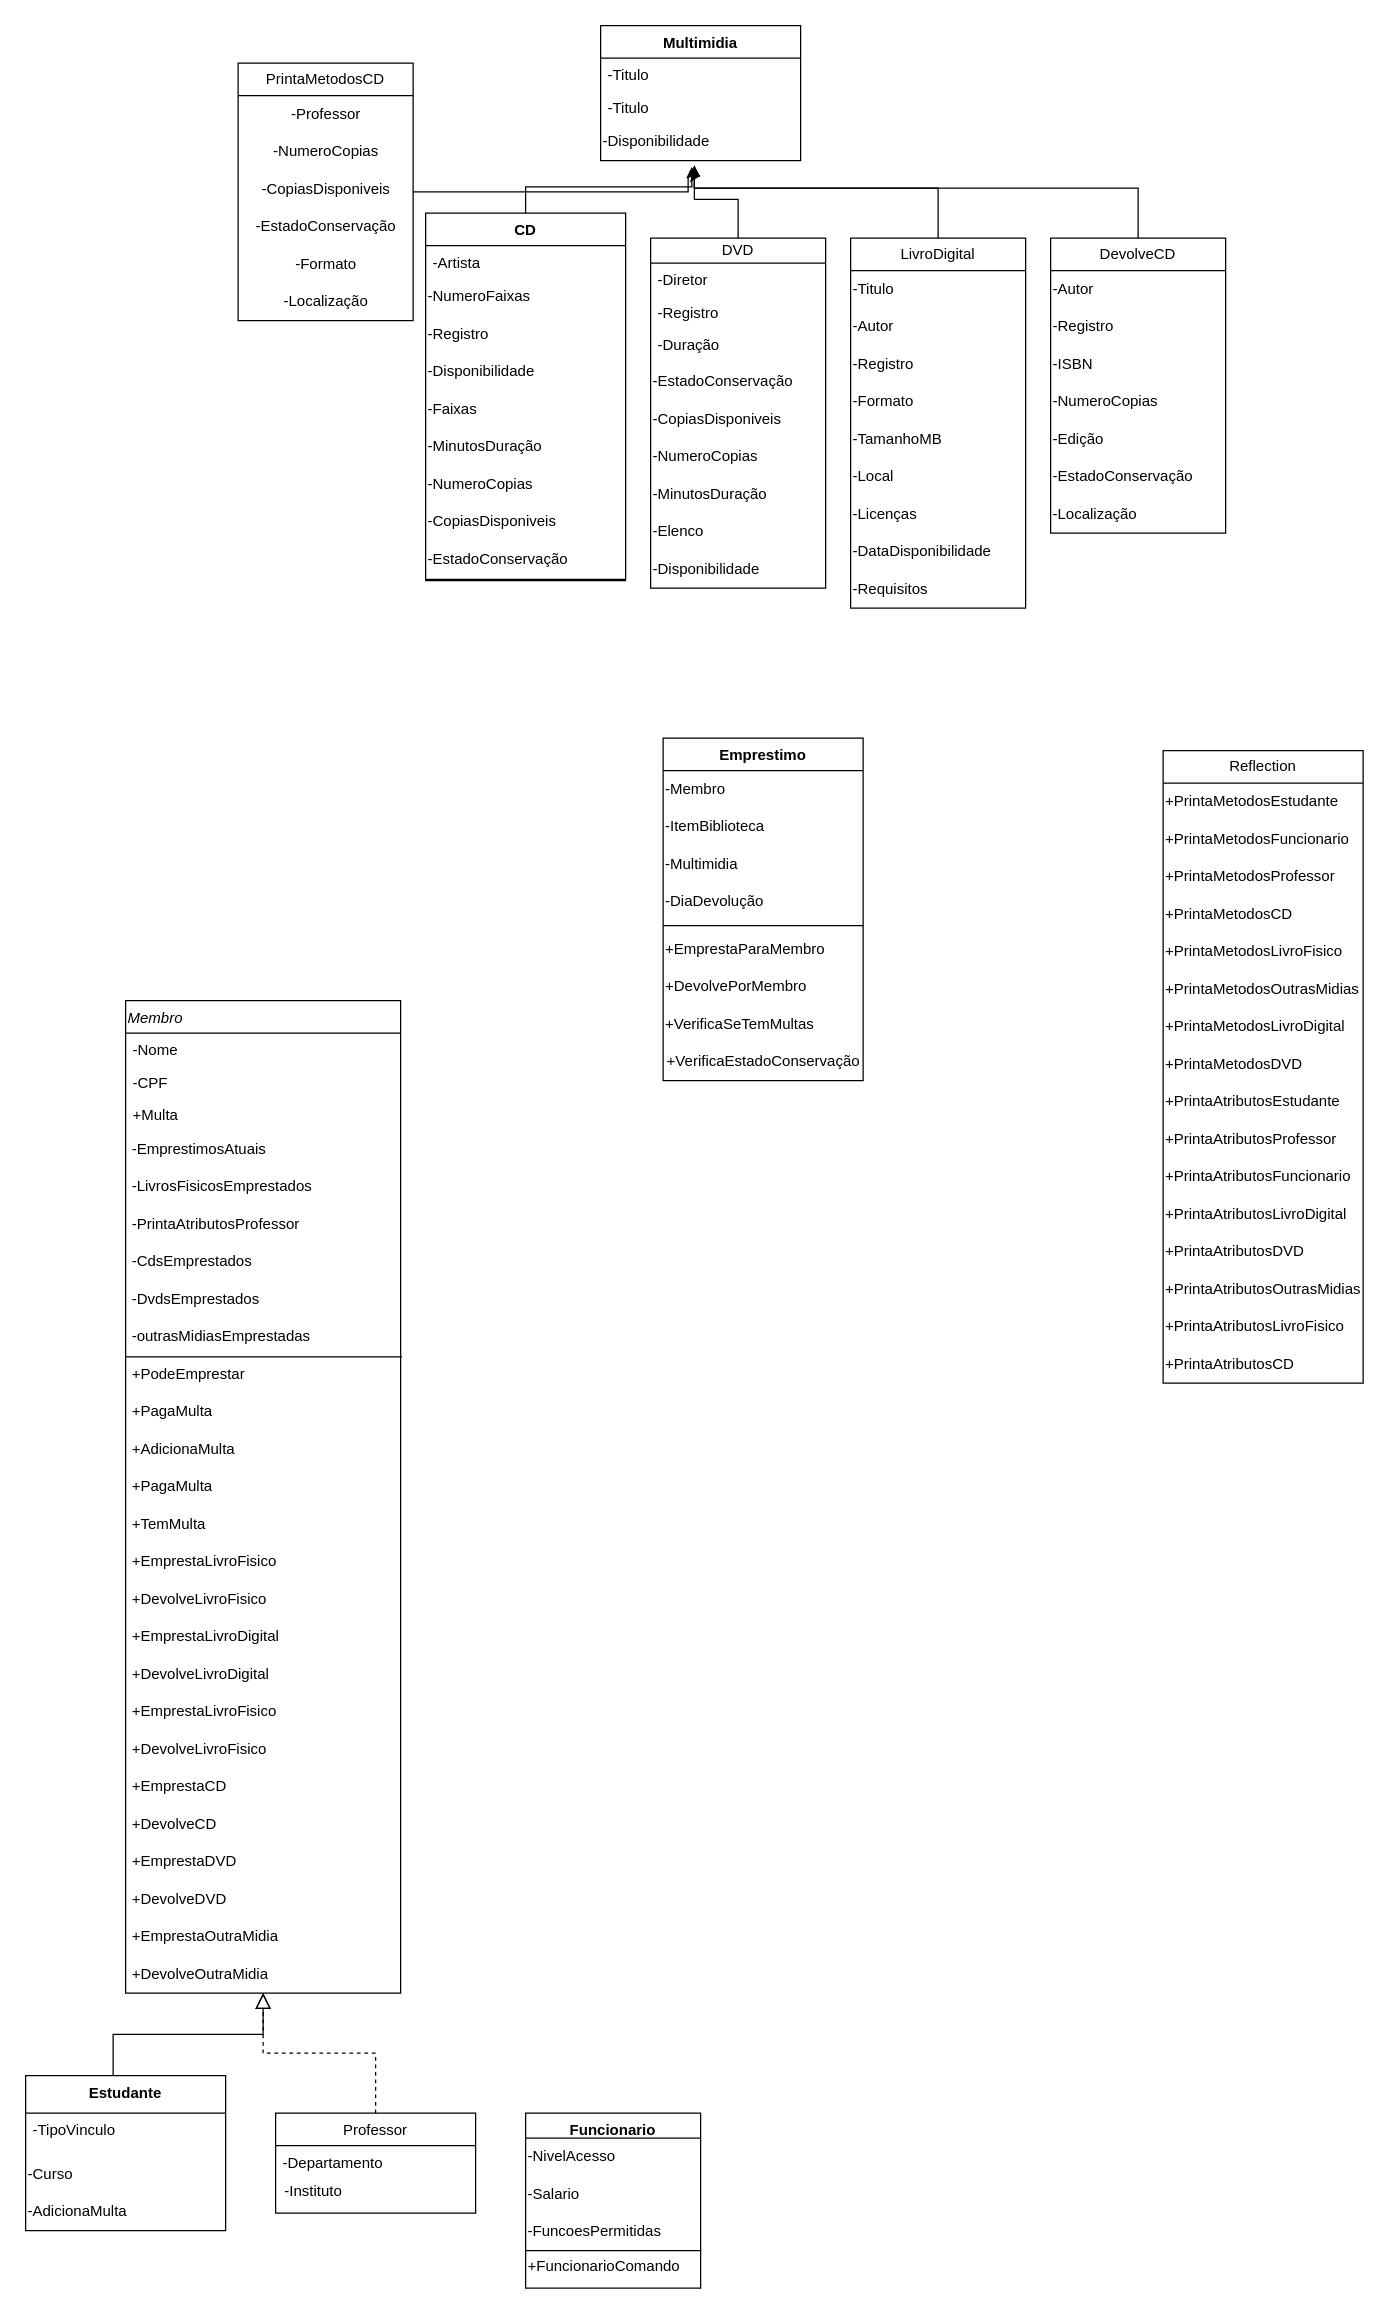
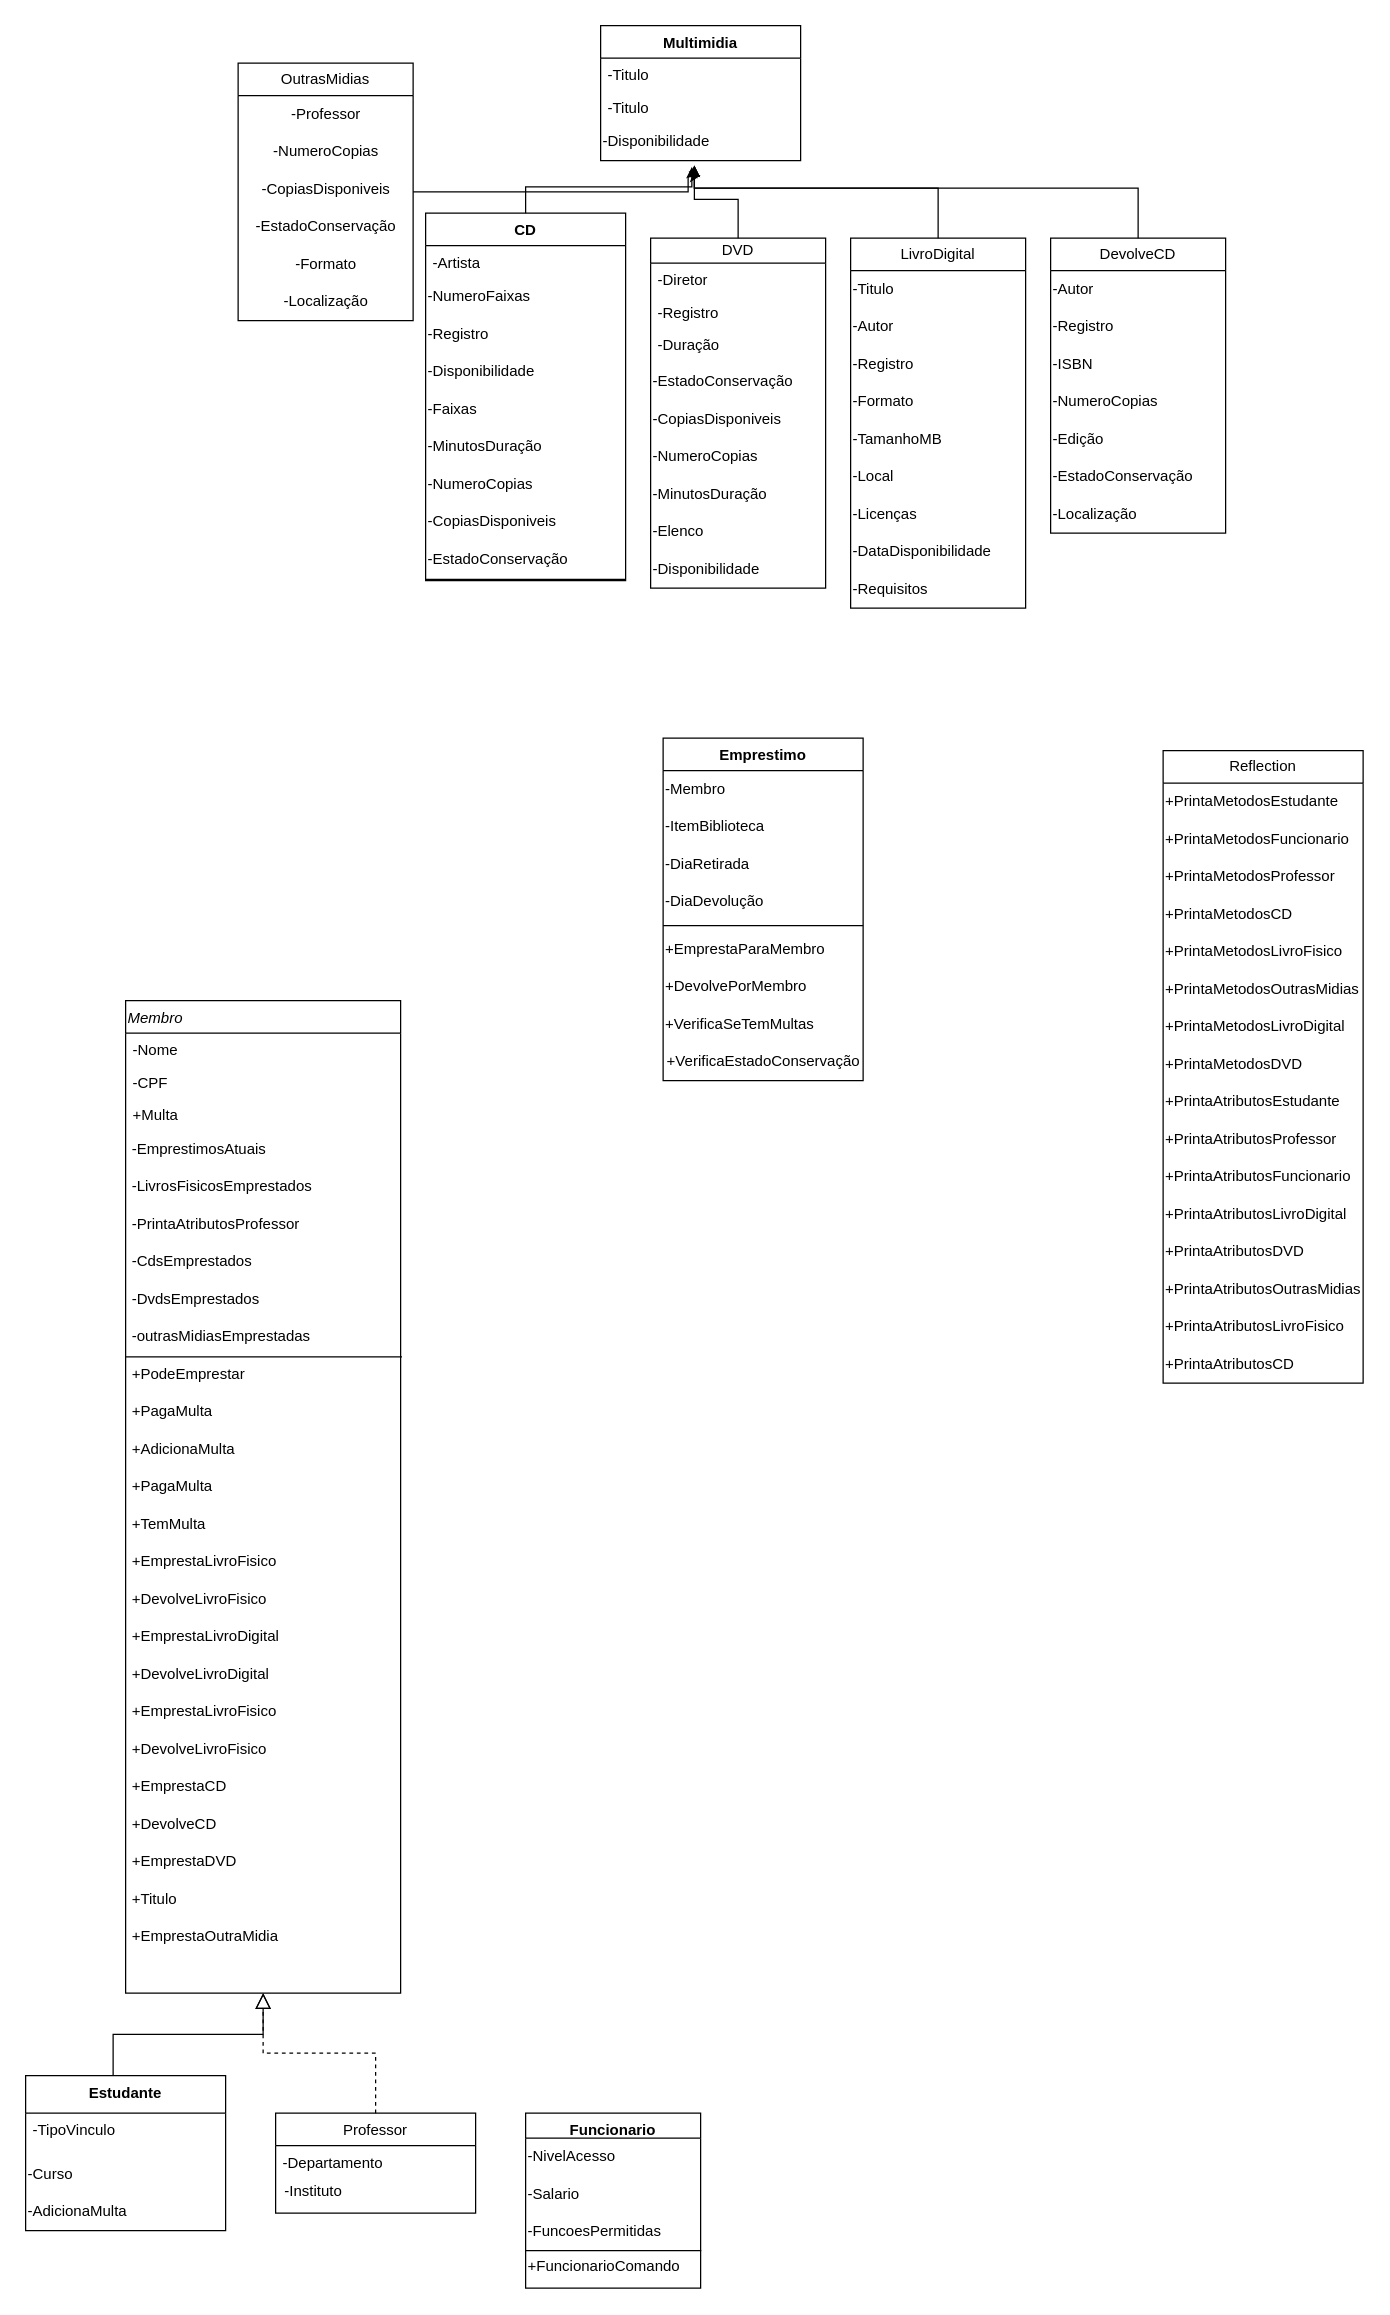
(326, 79) -> (326, 79)
(704, 864) -> (712, 864)
(172, 1899) -> (154, 1899)
(263, 1974) -> none
